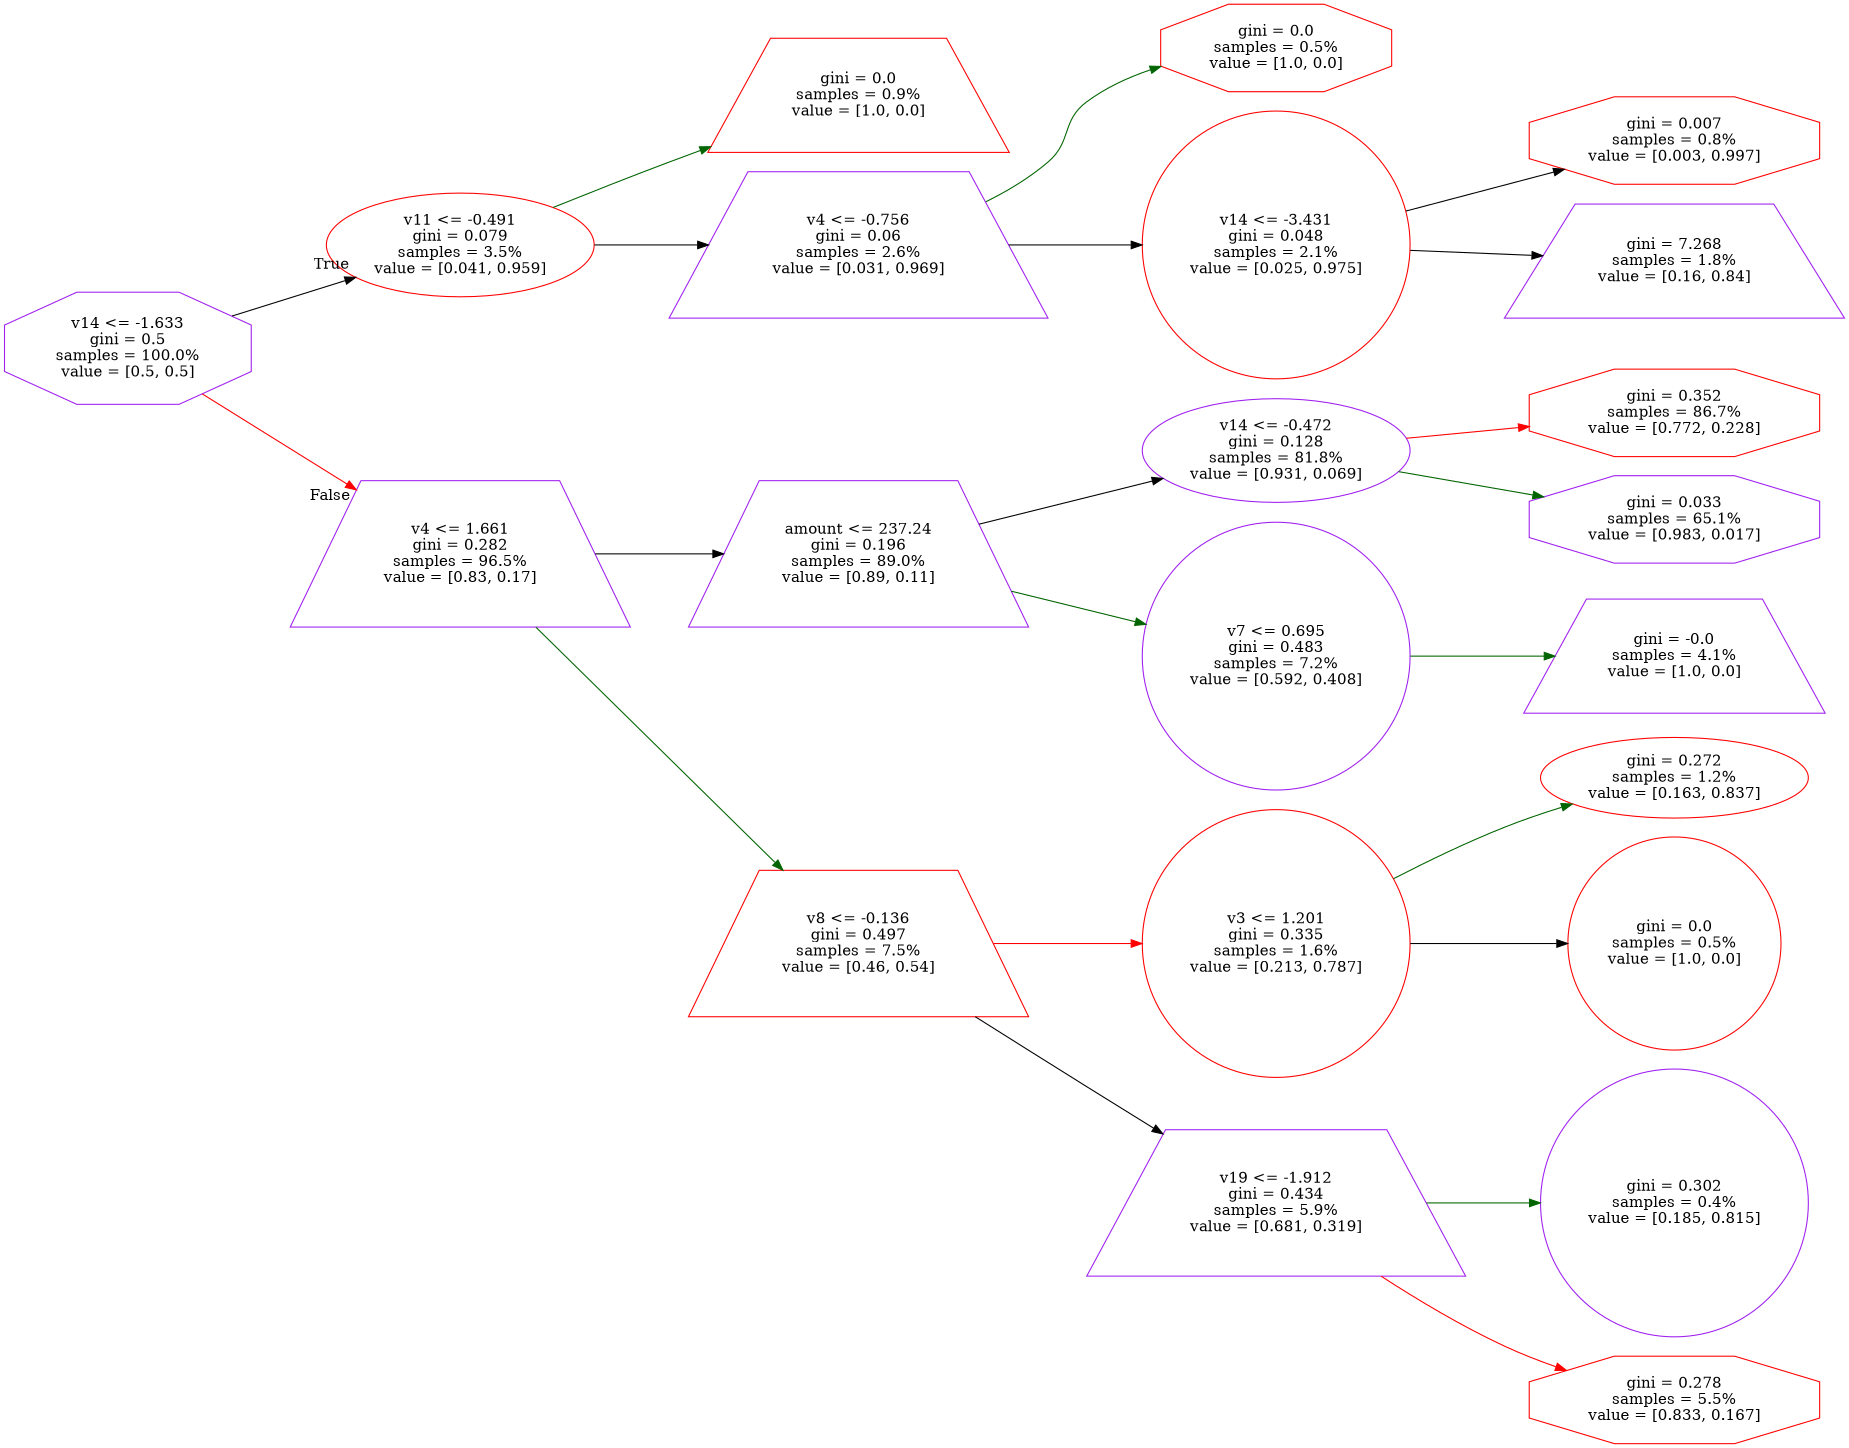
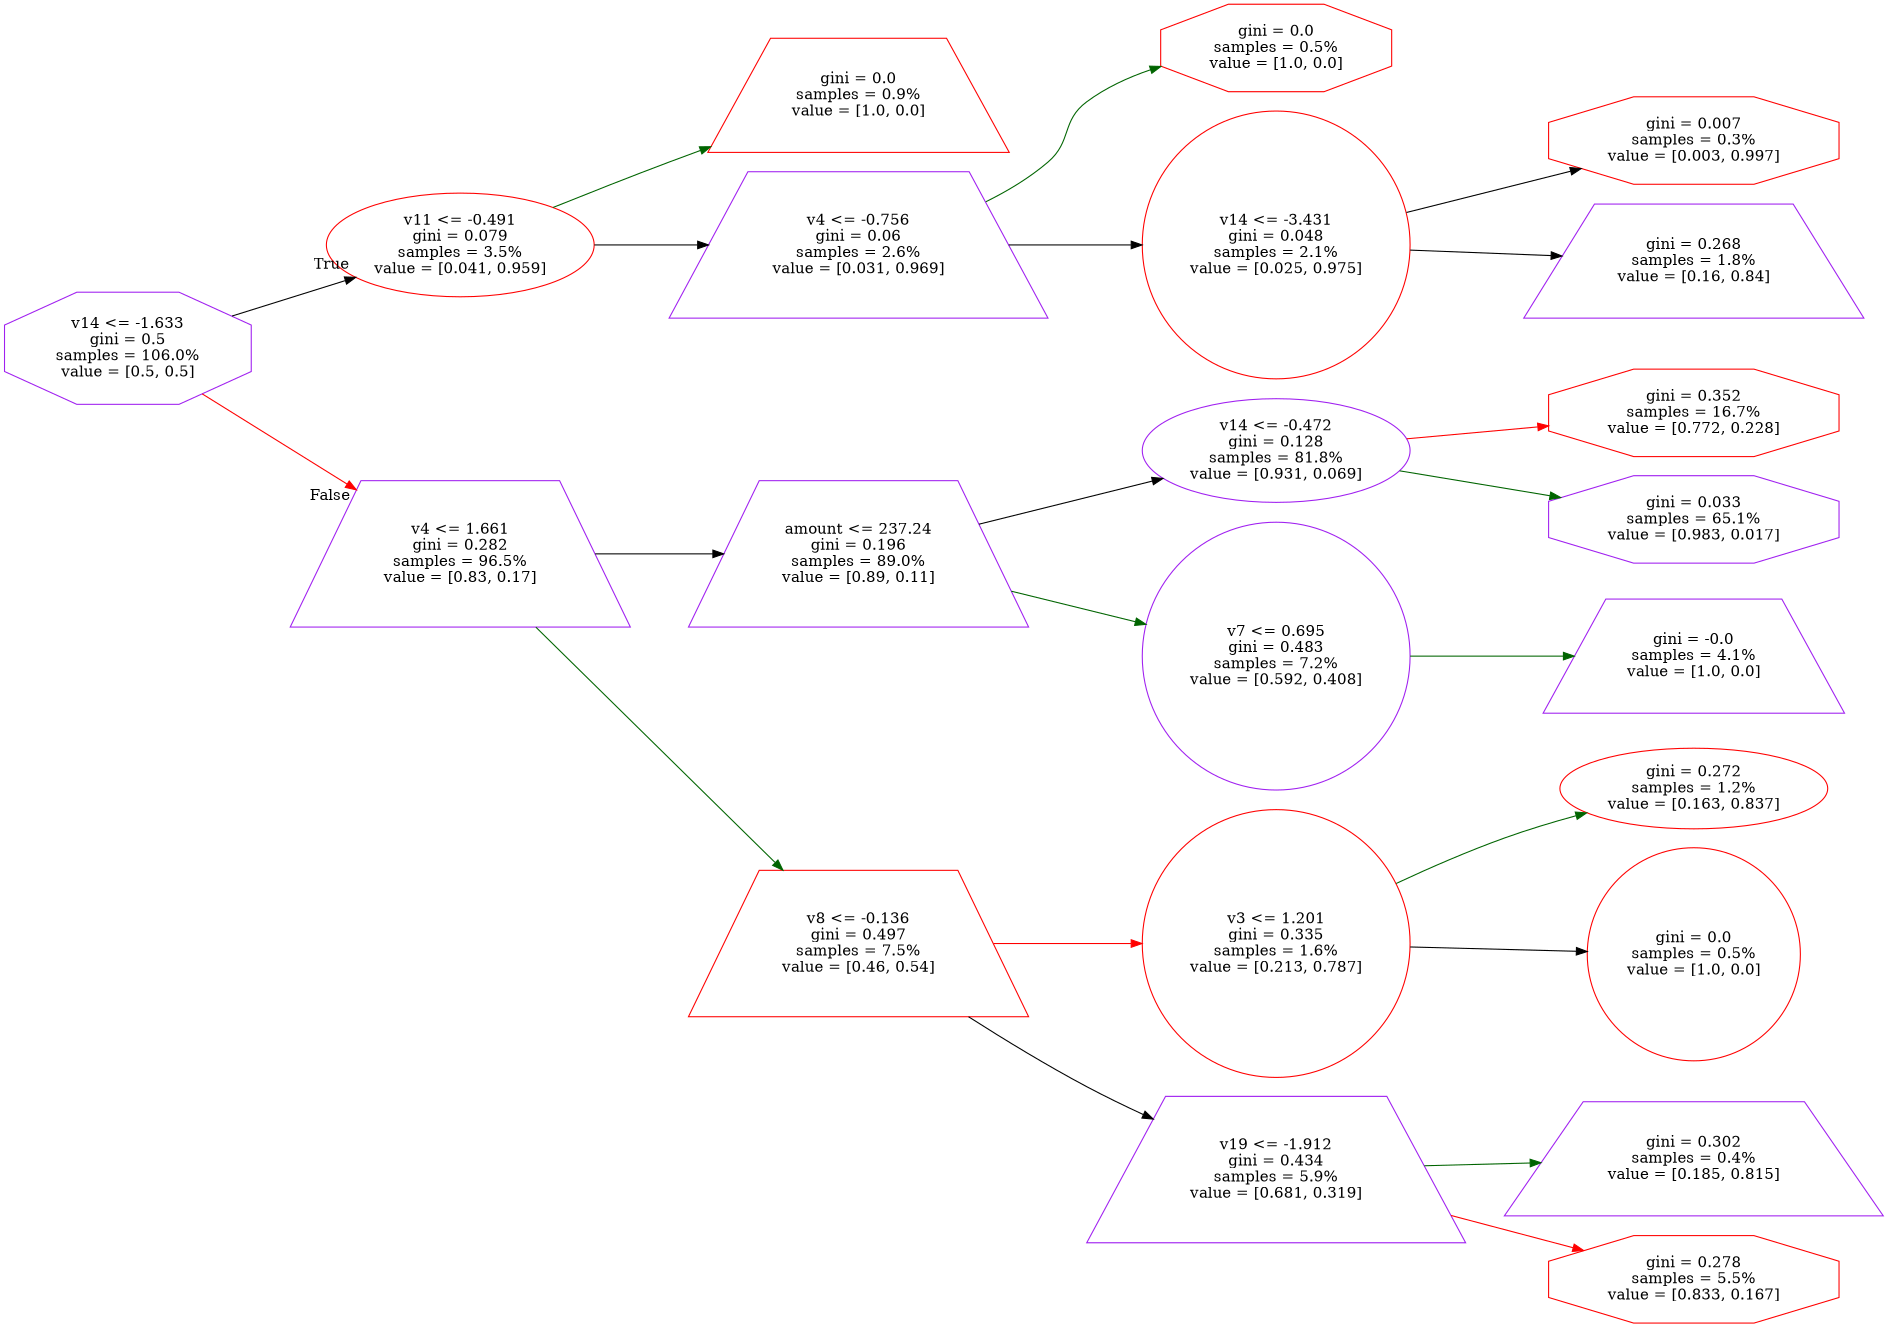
(1674, 140) -> (1694, 140)
(1674, 261) -> (1694, 261)
(128, 348) -> (128, 348)
(1674, 413) -> (1694, 413)
(1674, 1203) -> (1694, 1159)
